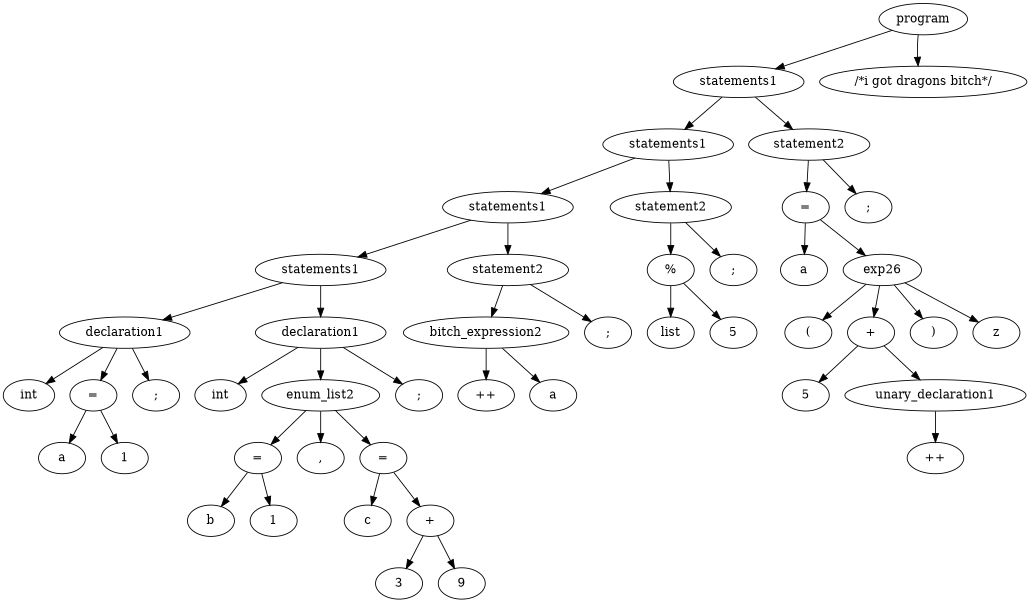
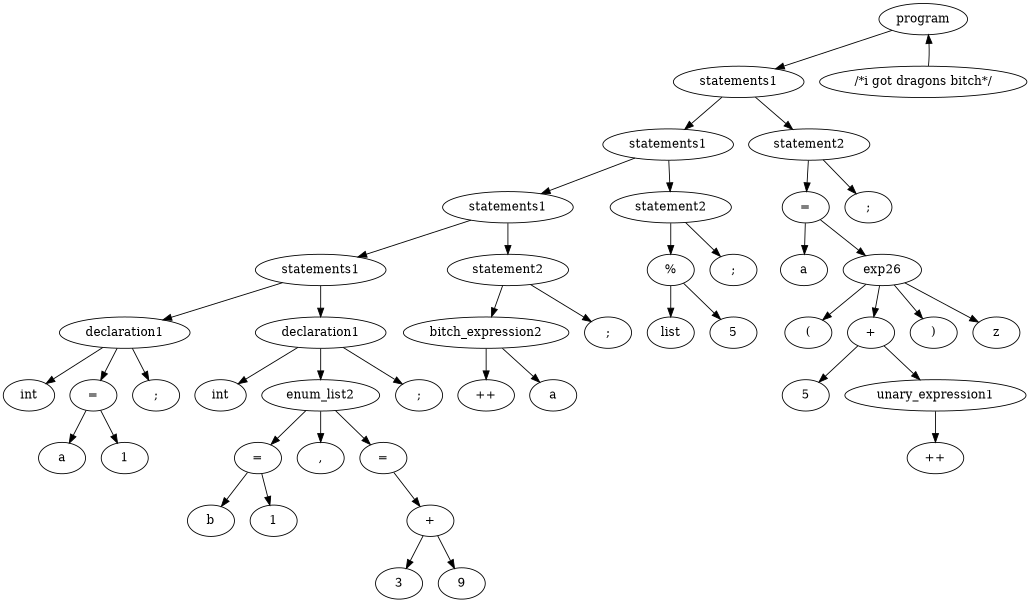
(917, 46) -> (929, 55)
(935, 395) -> (935, 395)
(368, 521) -> none
